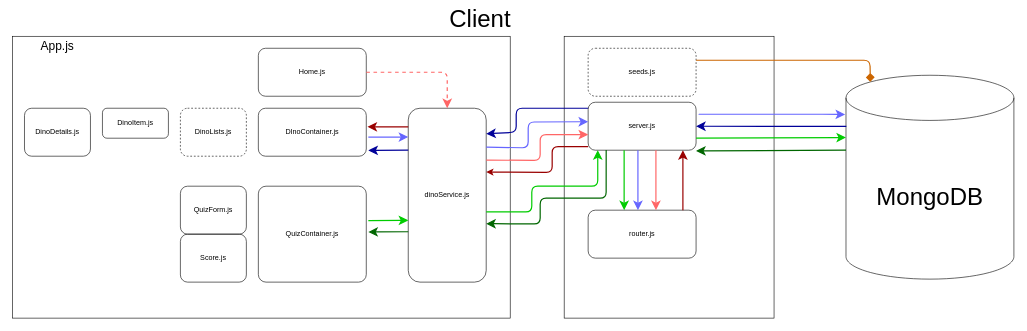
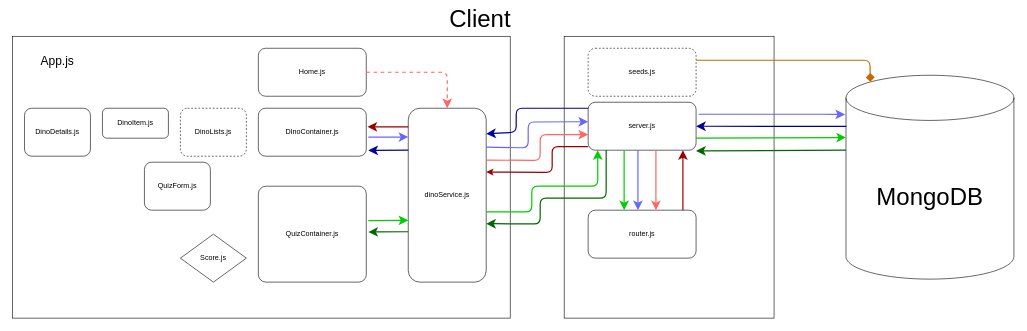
(57, 45) -> (57, 60)
(213, 210) -> (177, 186)
(213, 258) -> (213, 258)
